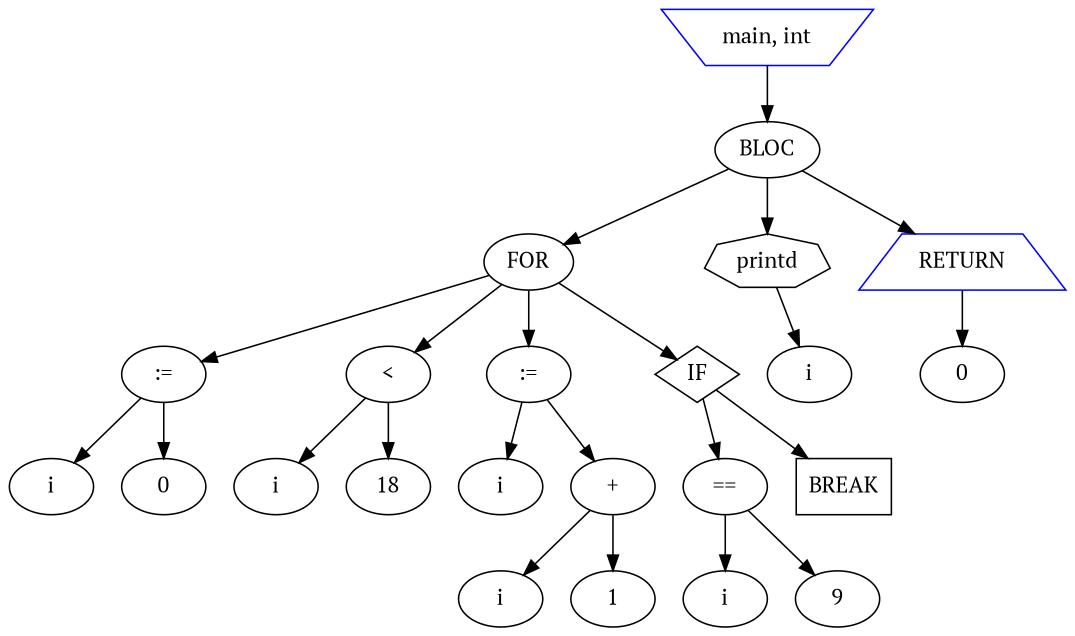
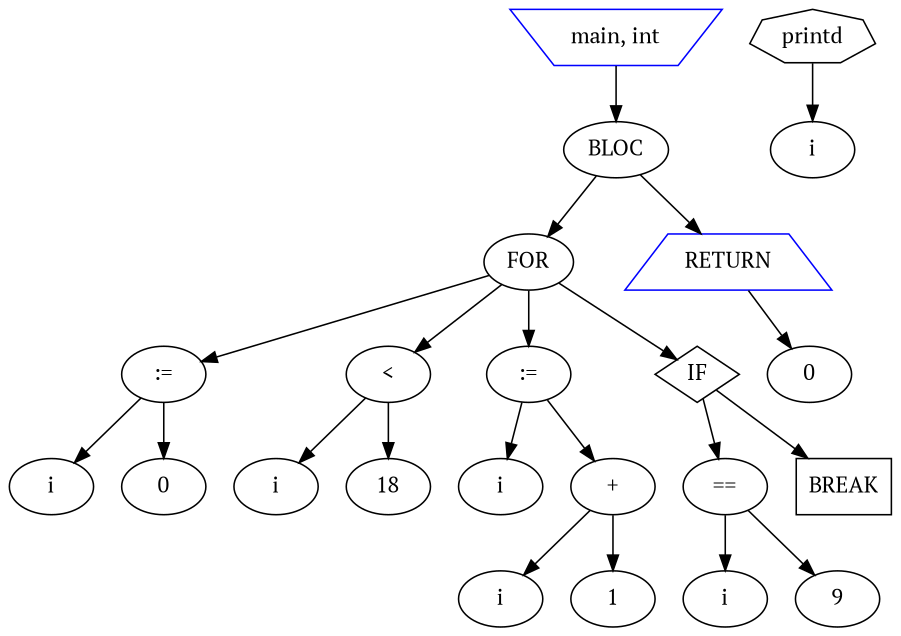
(767, 198) -> none
